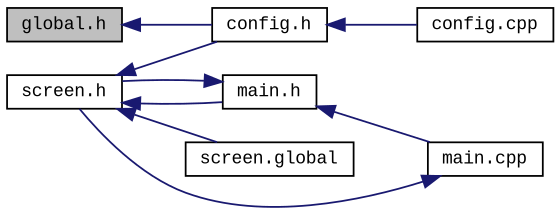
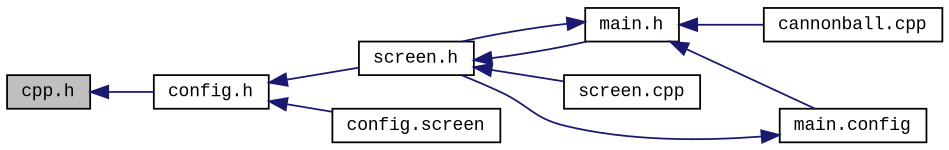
(65, 25) -> (49, 92)
(485, 25) -> (416, 126)
none -> (853, 25)
(176, 55) -> (323, 74)
(270, 159) -> (632, 92)
(485, 159) -> (853, 126)
